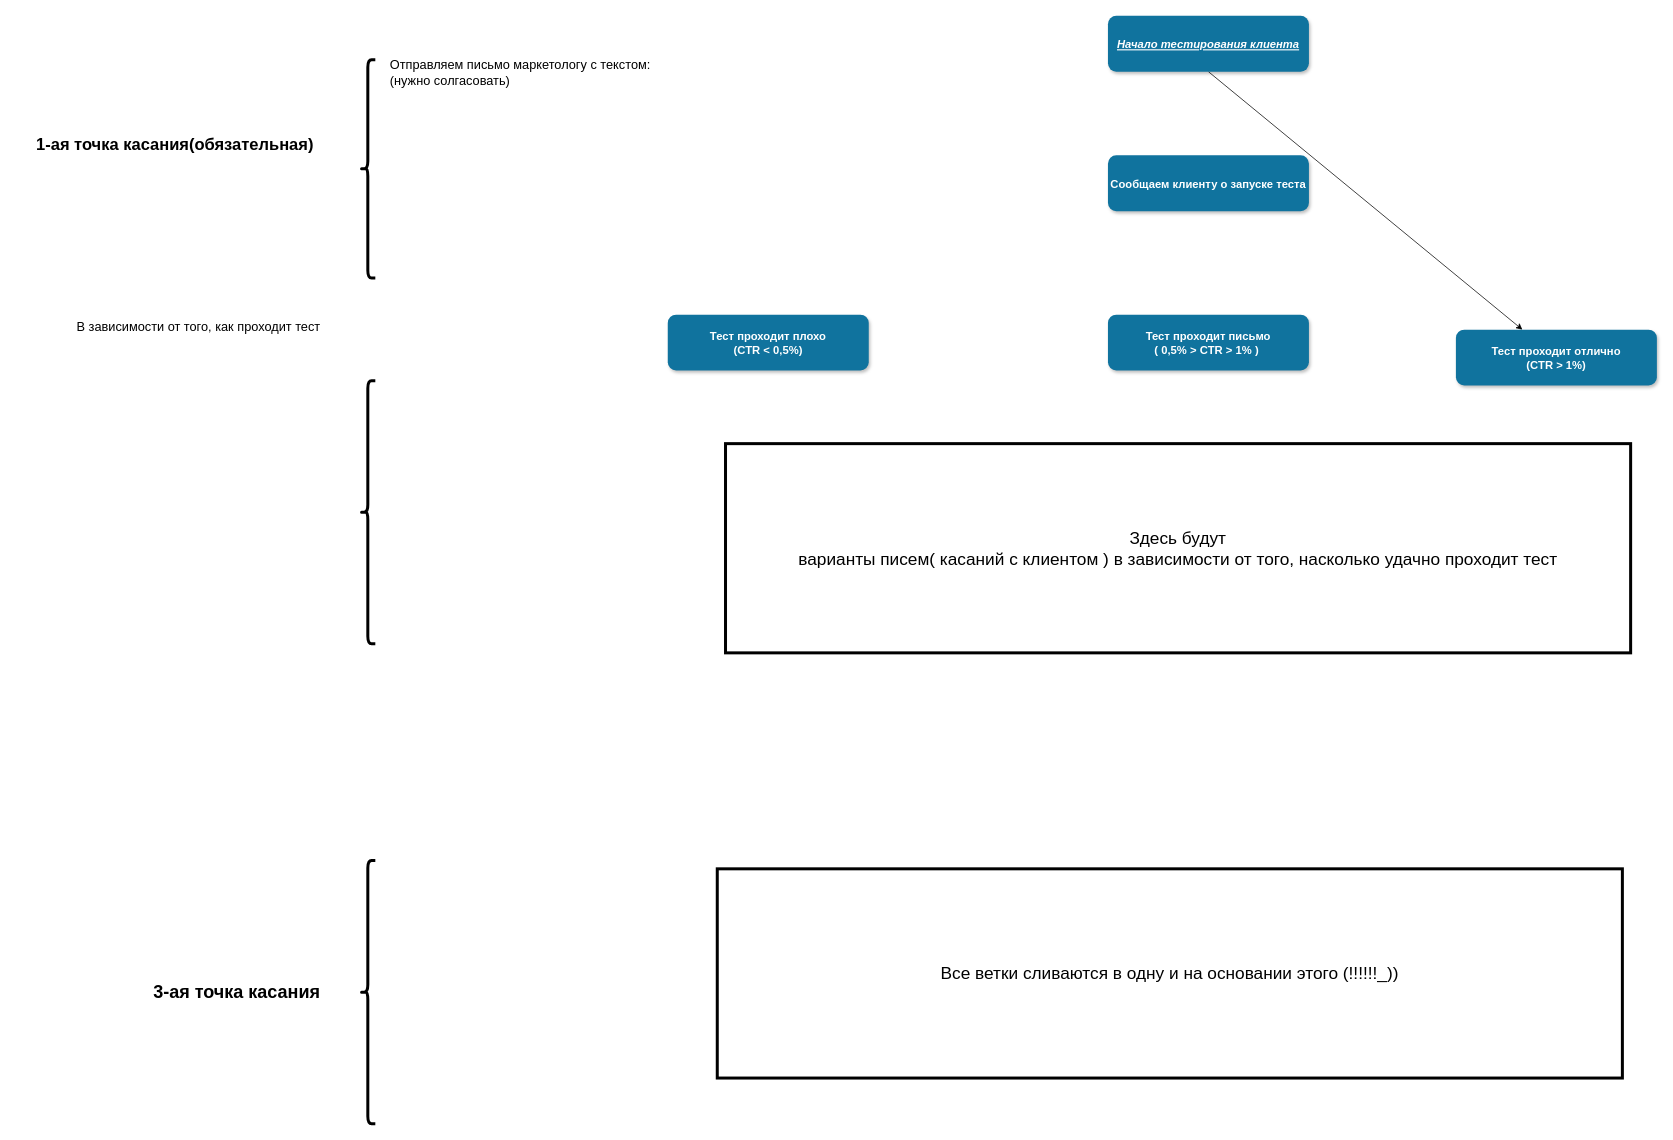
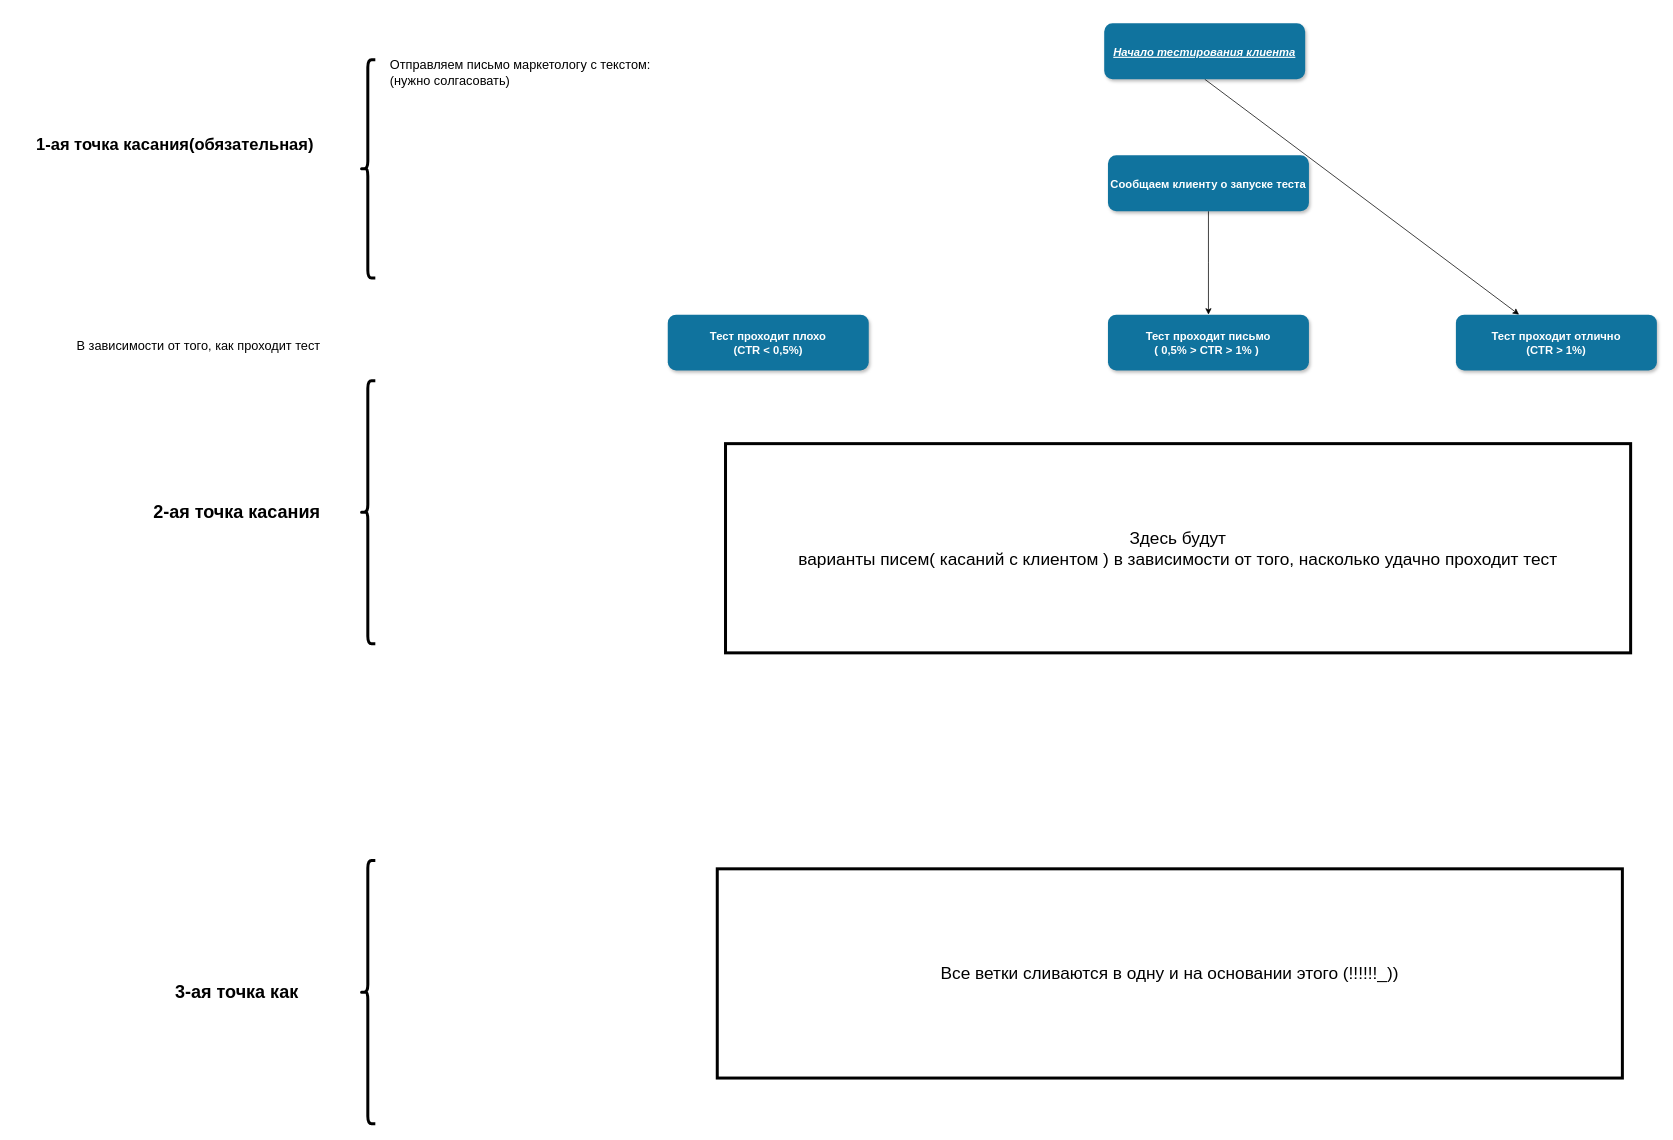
(1209, 44) -> (1205, 51)
none -> (1209, 260)
(198, 327) -> (198, 346)
(1557, 358) -> (1557, 343)
none -> (237, 512)
(237, 993) -> (237, 993)
